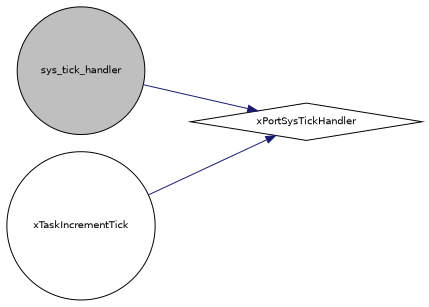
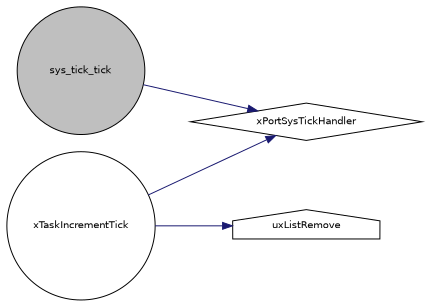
(81, 71) -> (81, 71)
none -> (306, 226)
